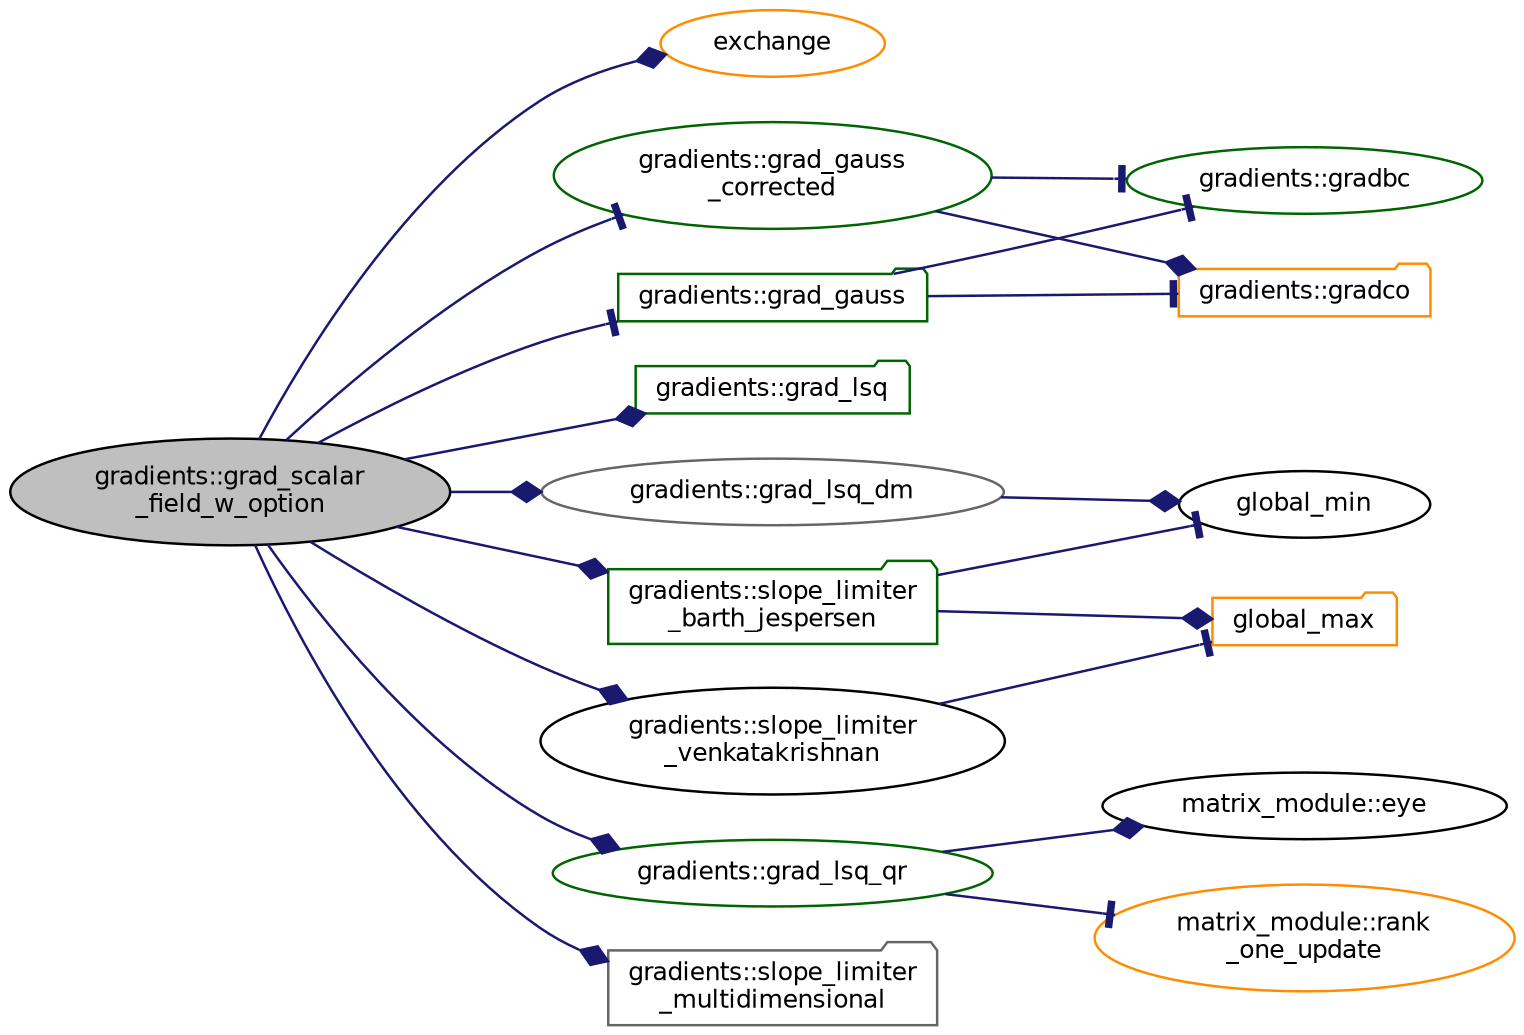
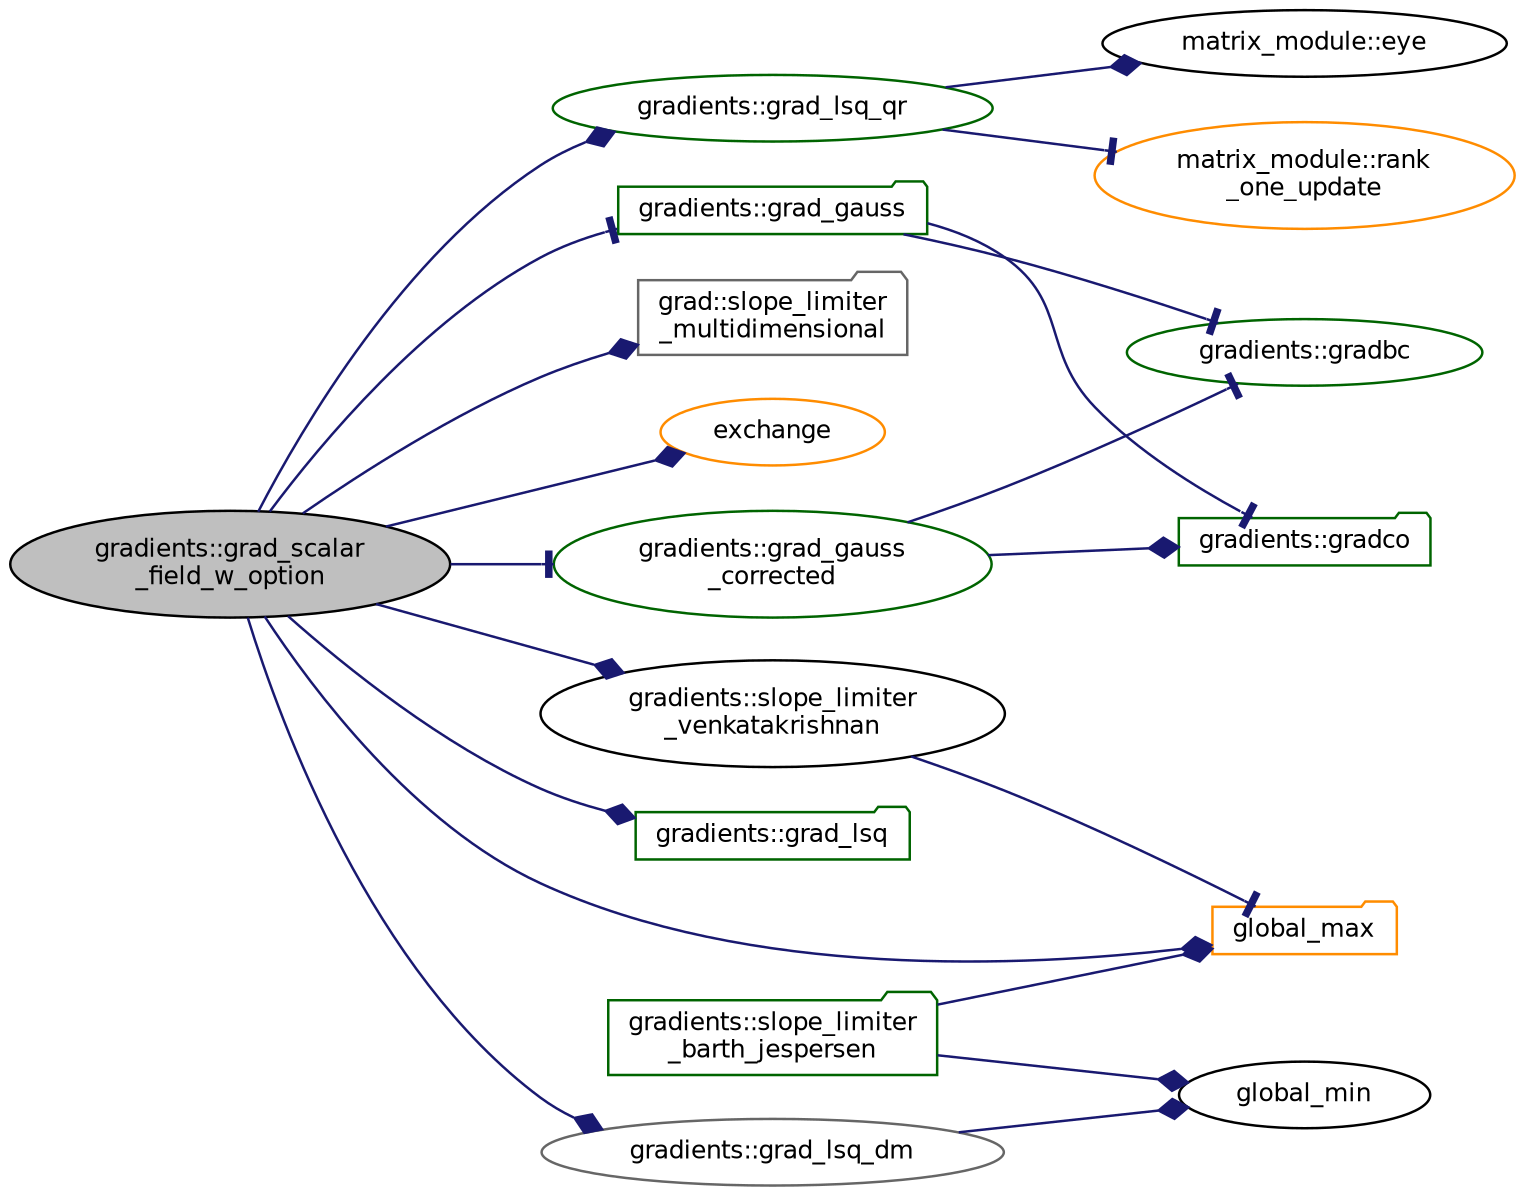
(1305, 293) -> (1305, 542)
(487, 546) -> (665, 926)
(1064, 551) -> (1048, 1067)
(773, 988) -> (773, 318)
